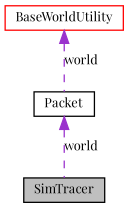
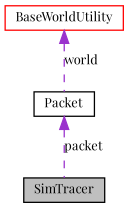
(82, 147) -> (84, 147)
